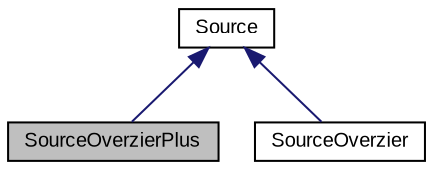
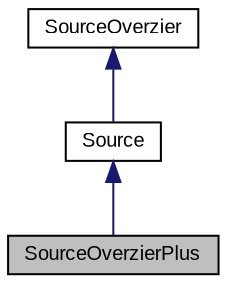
(291, 92) -> (113, 96)
